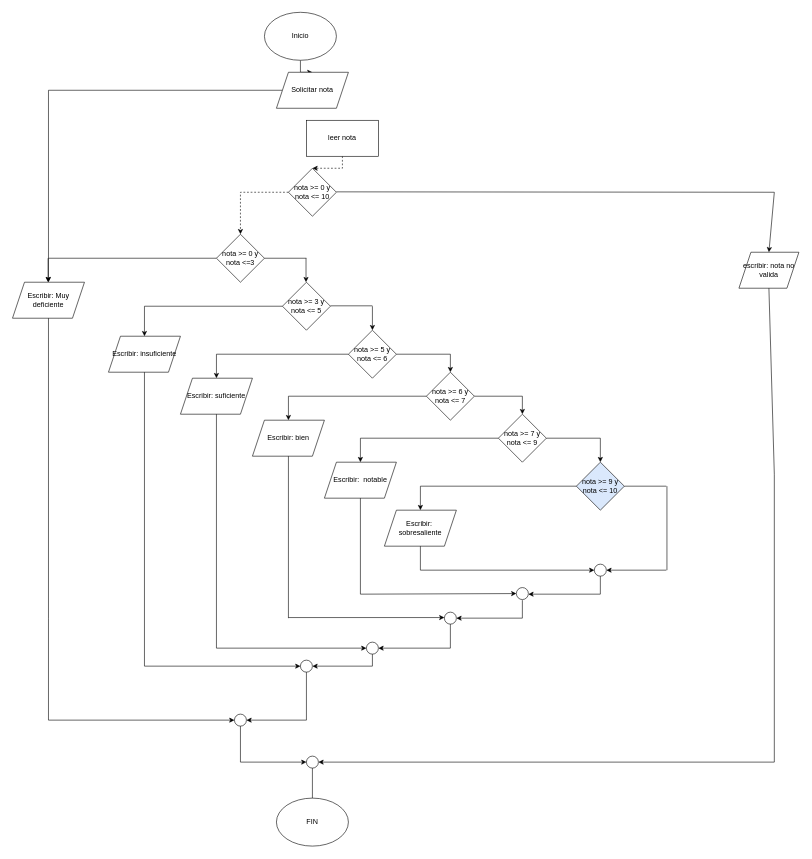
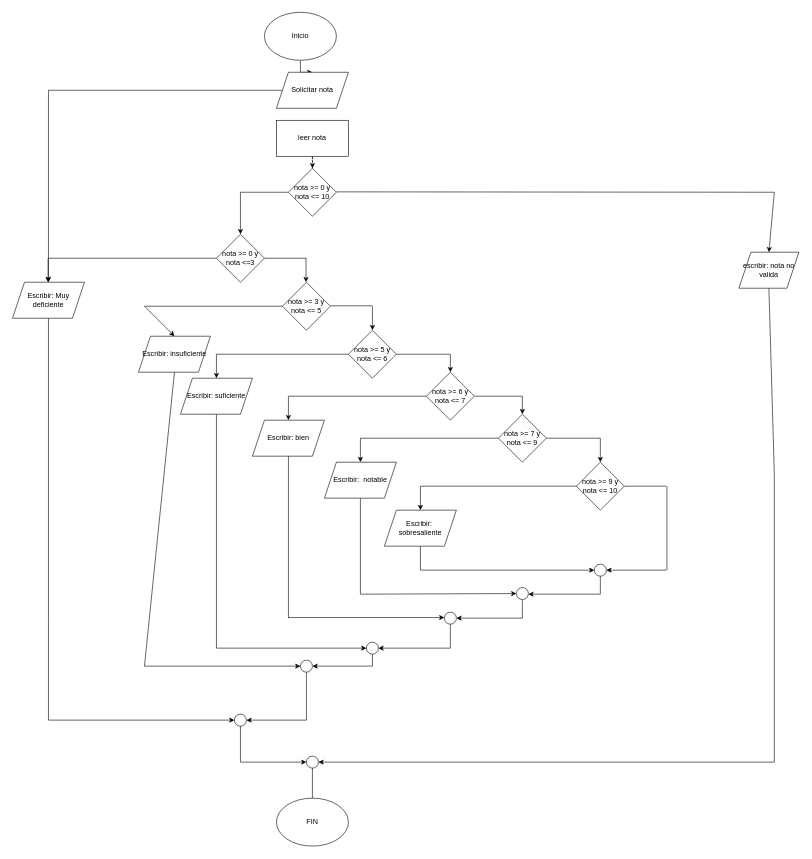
(342, 138) -> (312, 138)
(245, 192) -> (245, 192)
(144, 354) -> (174, 354)
(600, 486) -> (600, 486)
